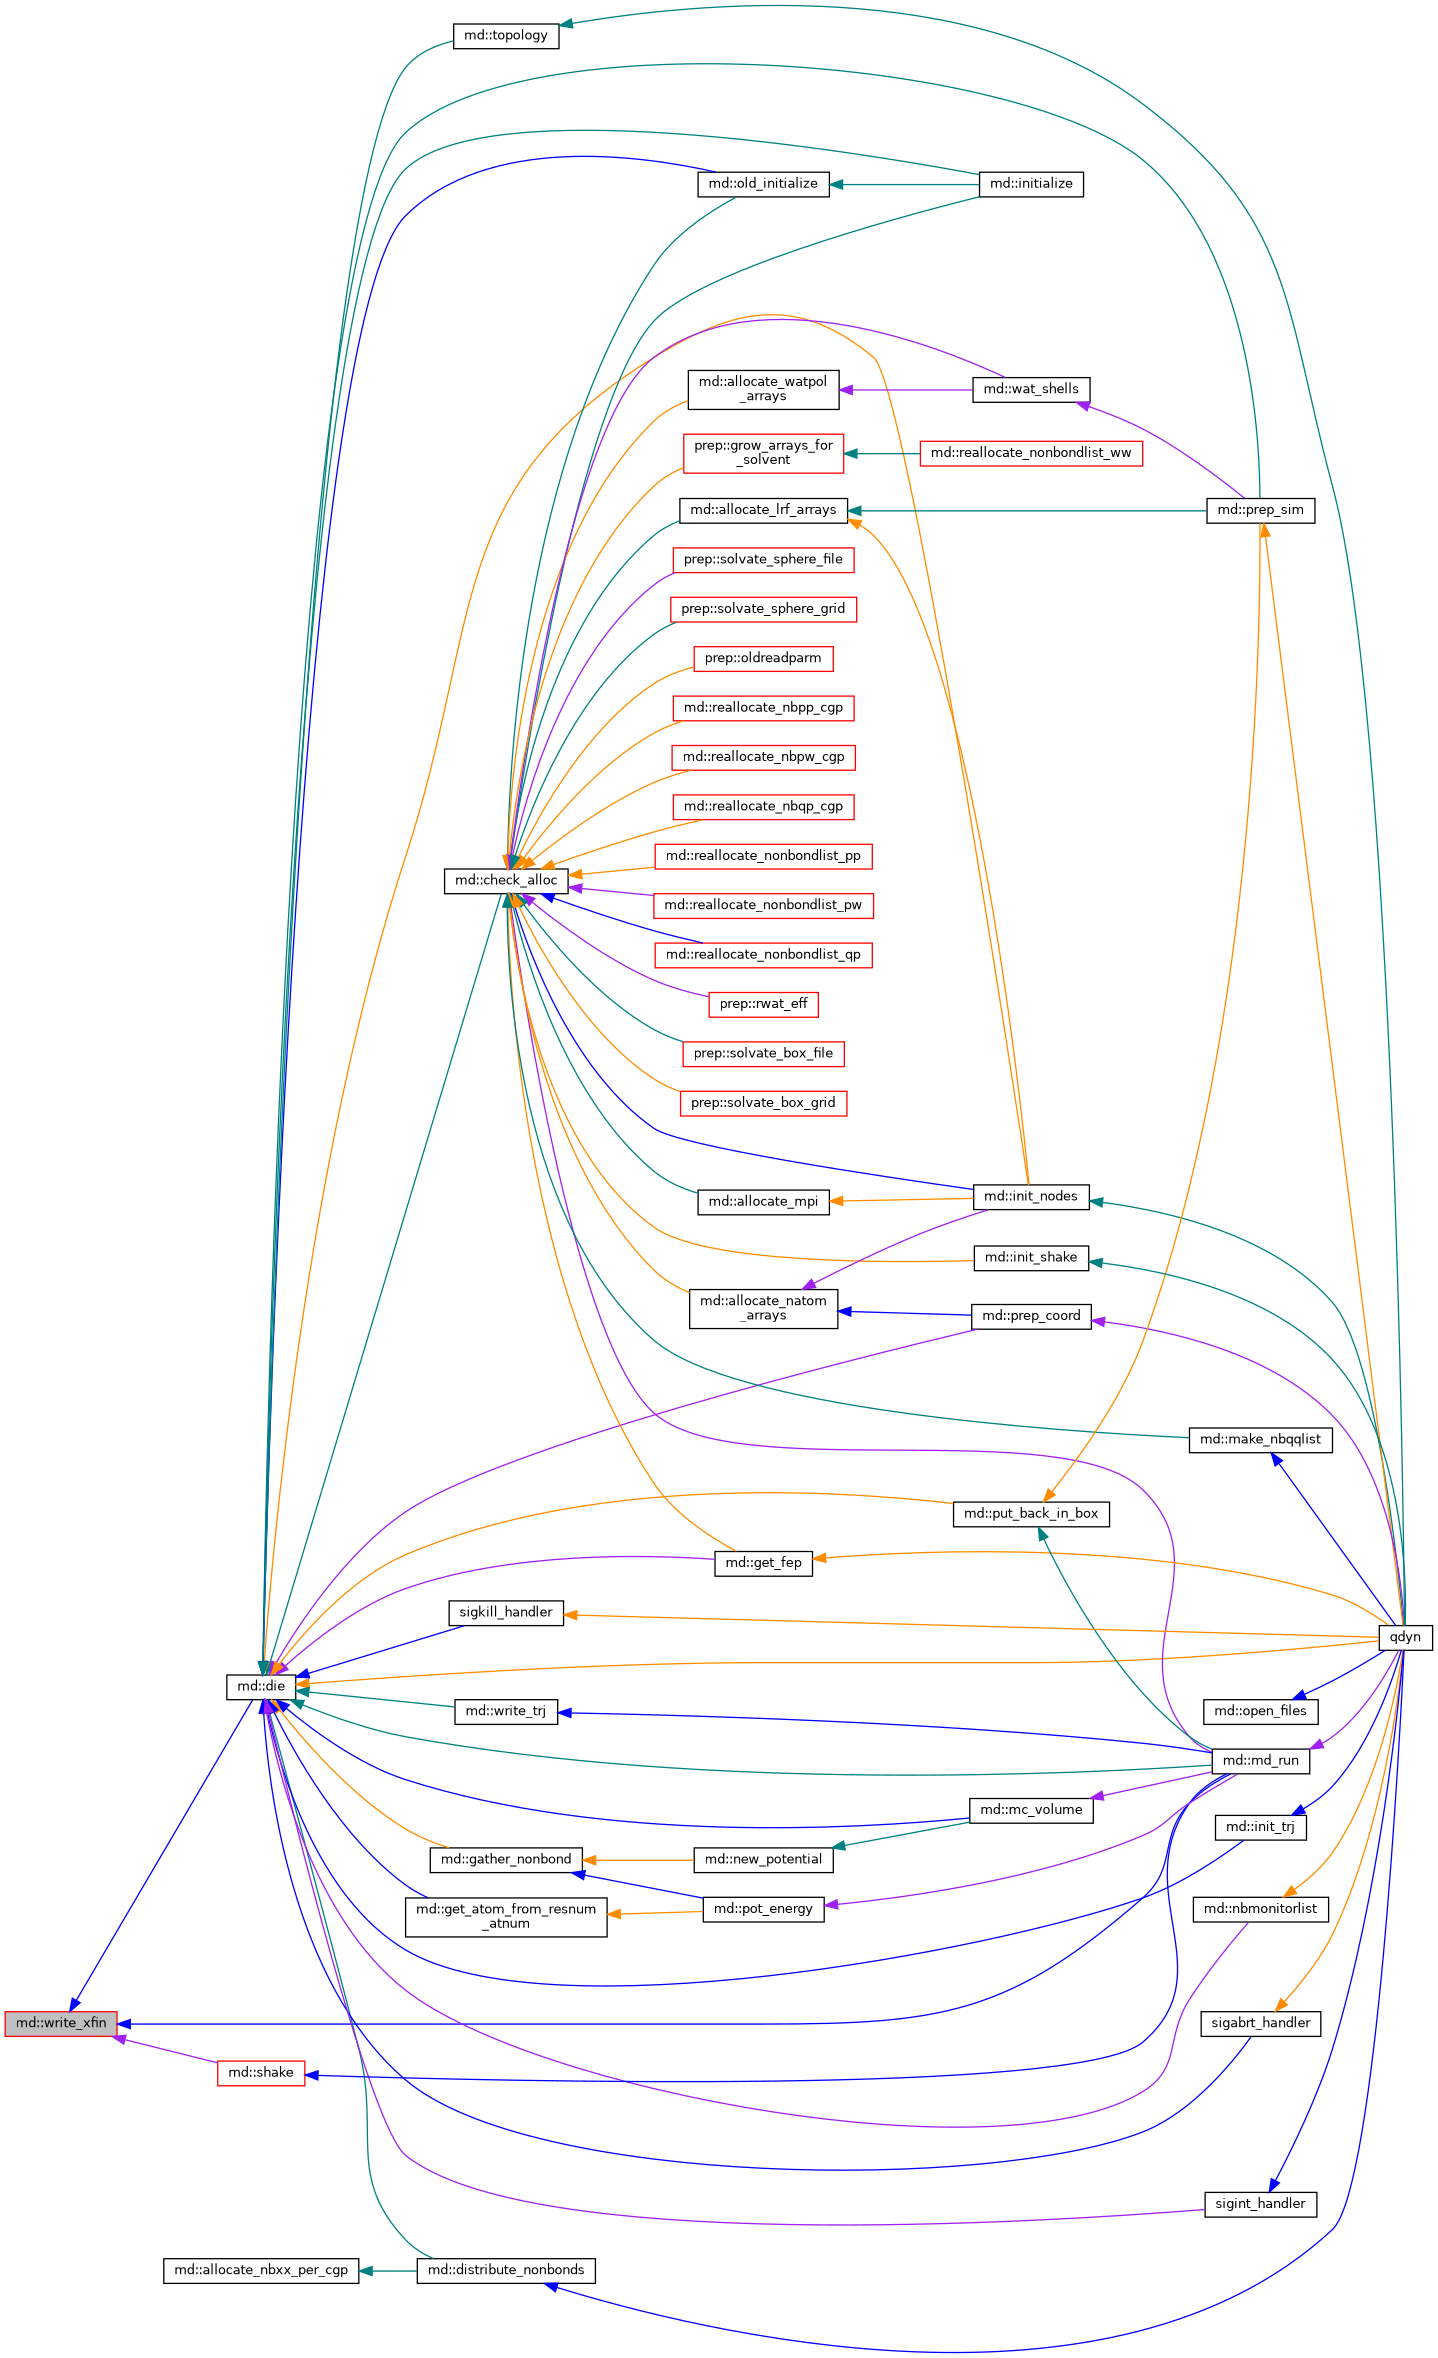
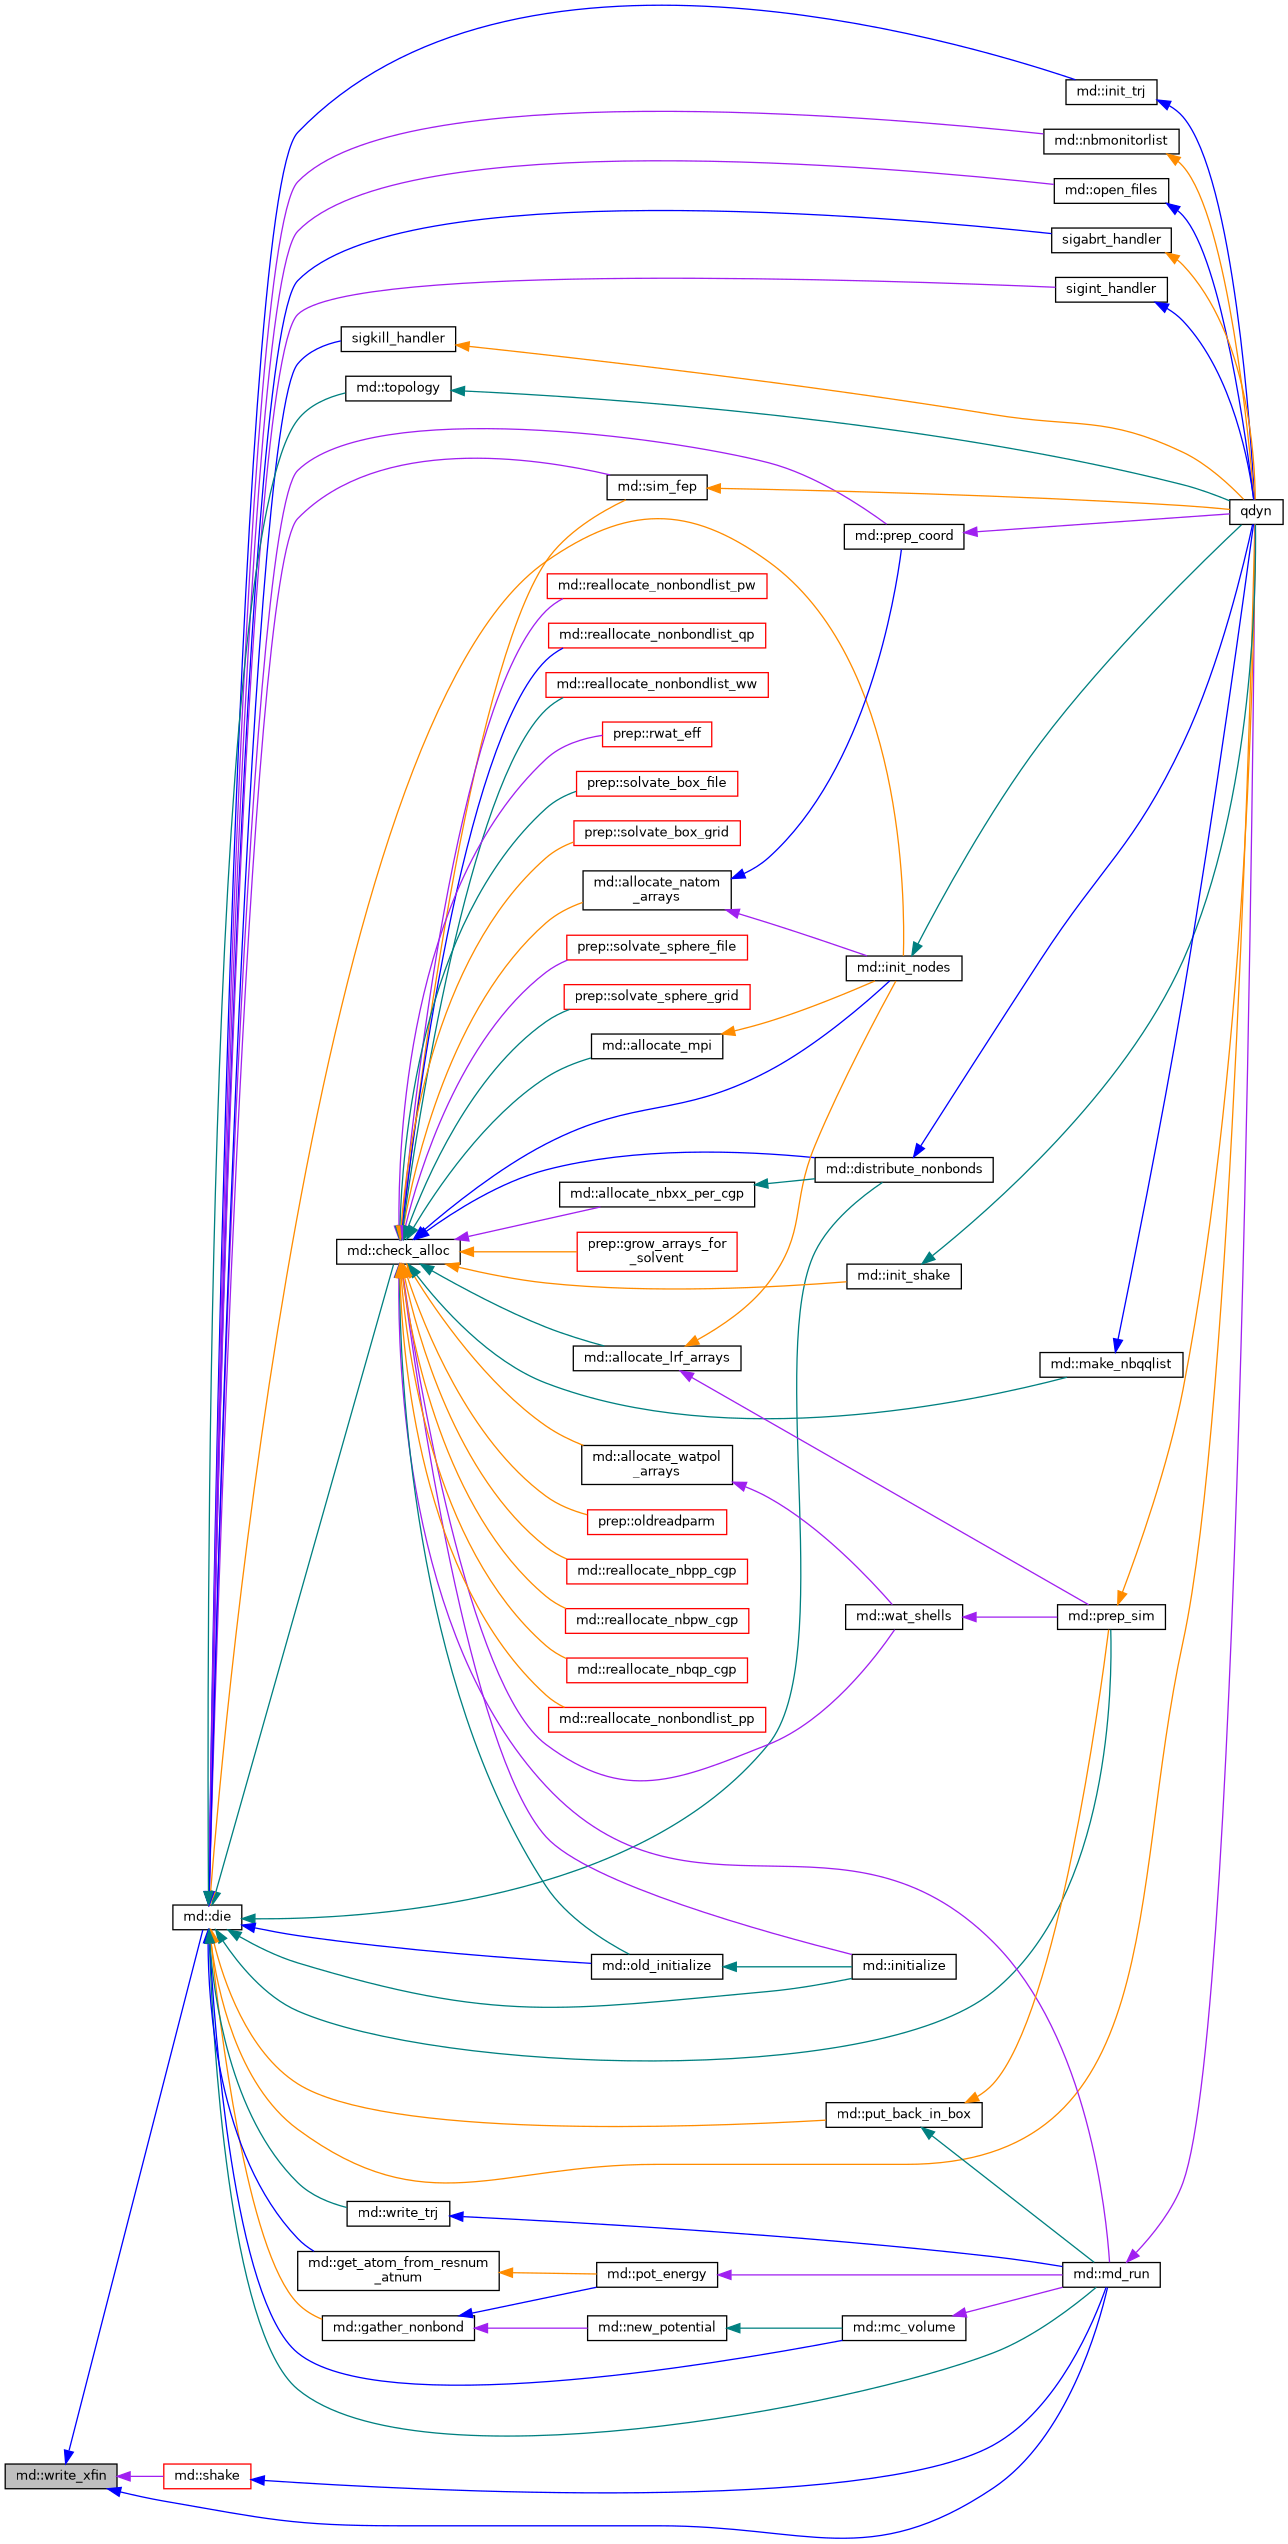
none -> (292, 252)
(635, 351) -> (500, 1745)
(889, 454) -> (467, 895)
(1034, 511) -> (890, 1491)
none -> (612, 1158)
none -> (534, 1222)
(764, 1564) -> (657, 487)
(645, 1860) -> (538, 2328)
(61, 2024) -> (61, 2476)
